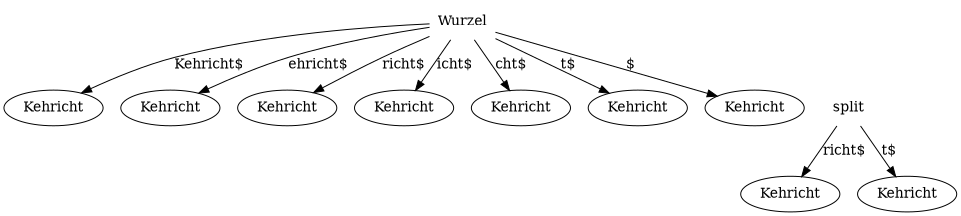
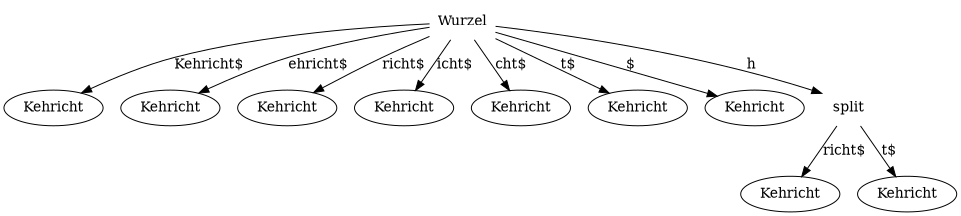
none -> (655, 51)
